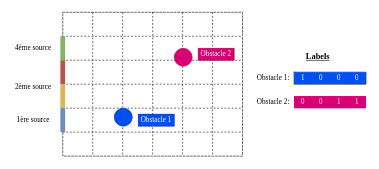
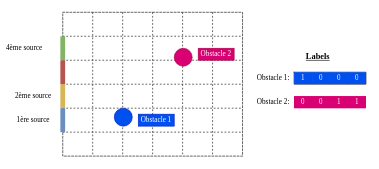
(33, 48) -> (24, 48)
(33, 87) -> (33, 96)
